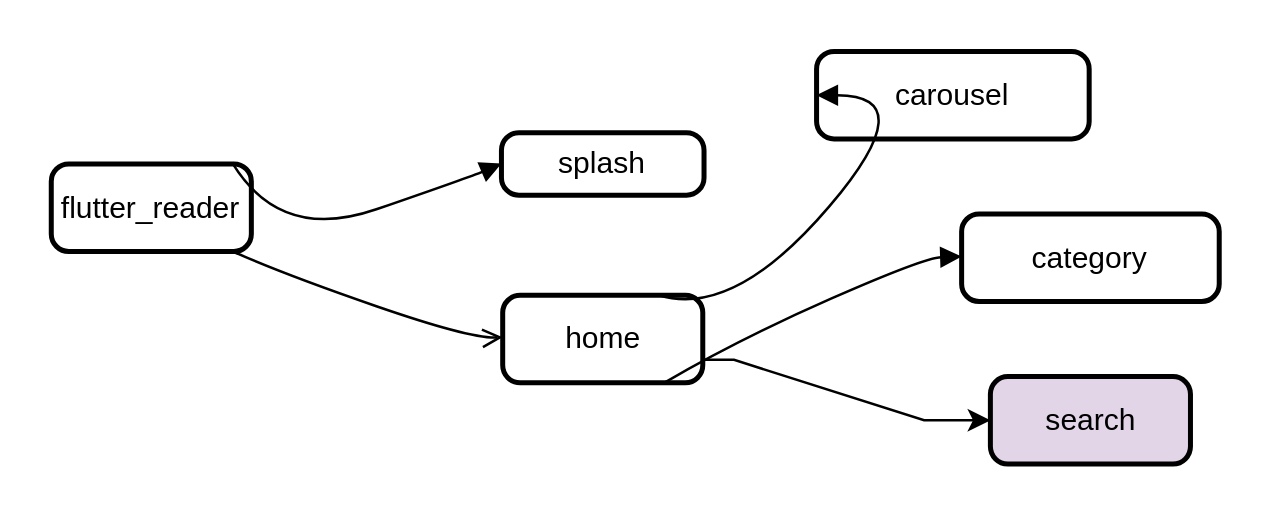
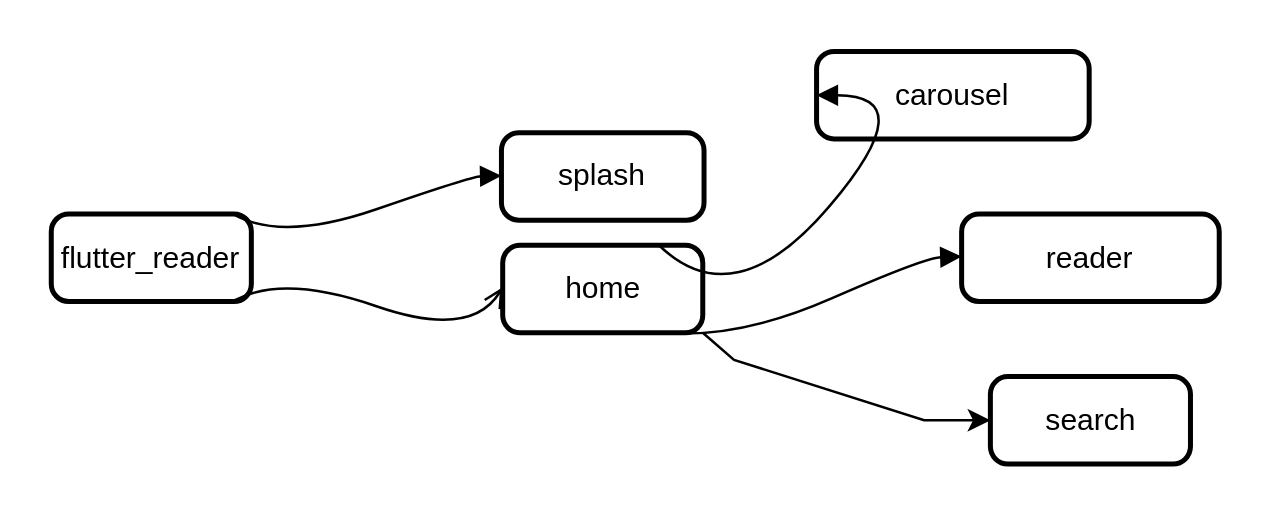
(603, 164) -> (603, 176)
(151, 208) -> (151, 258)
(1090, 259) -> (1090, 259)
(603, 339) -> (603, 289)
(1090, 420) -> (1090, 420)
